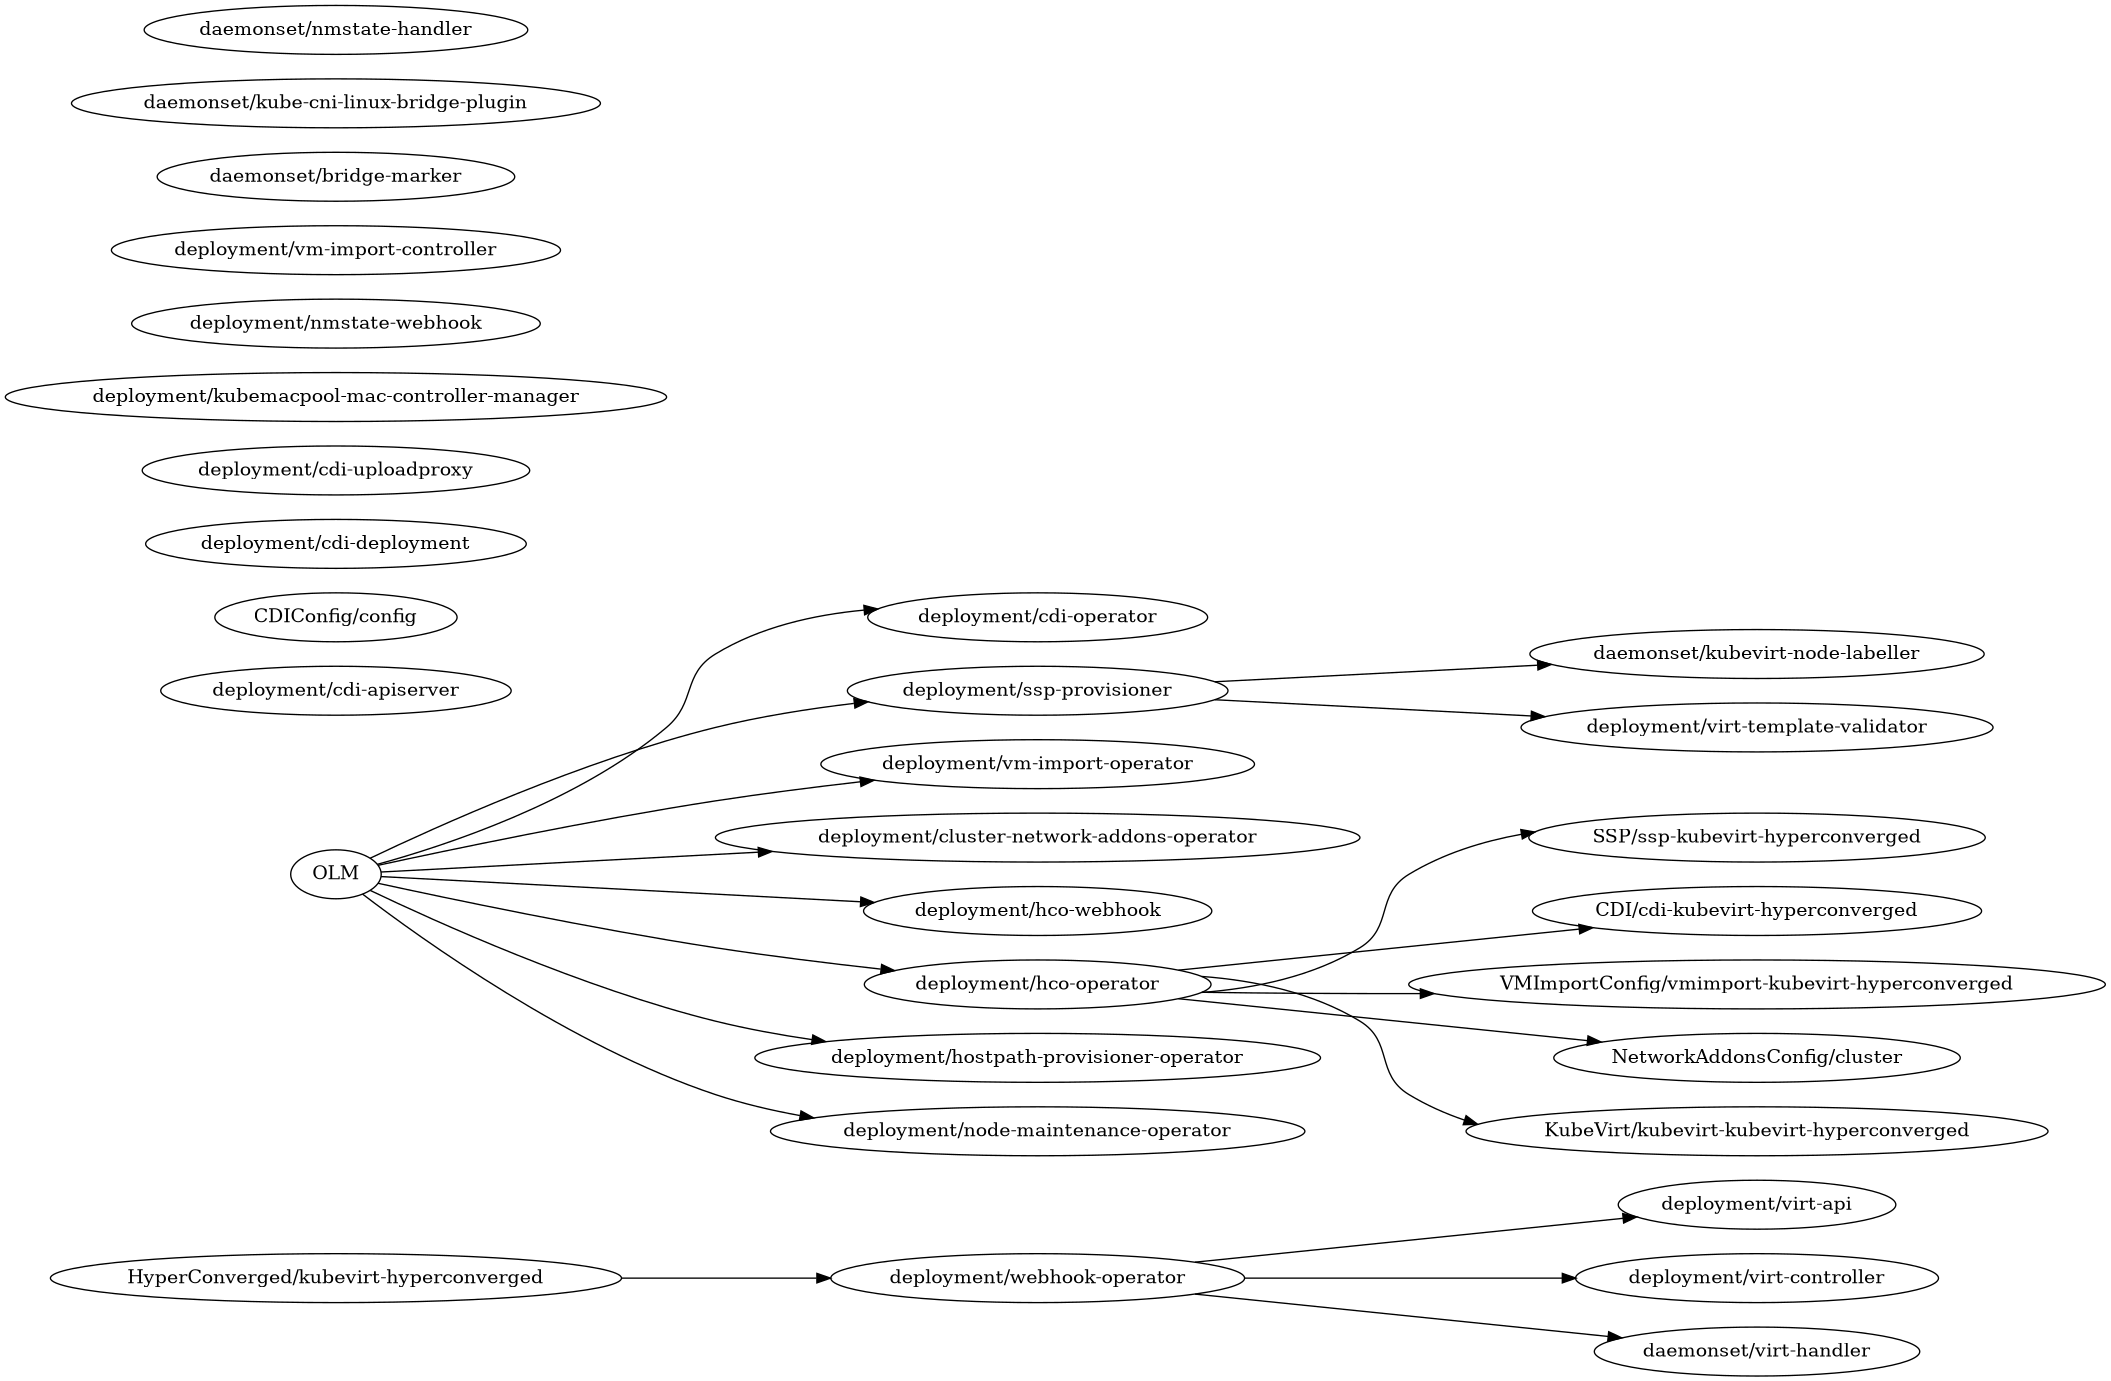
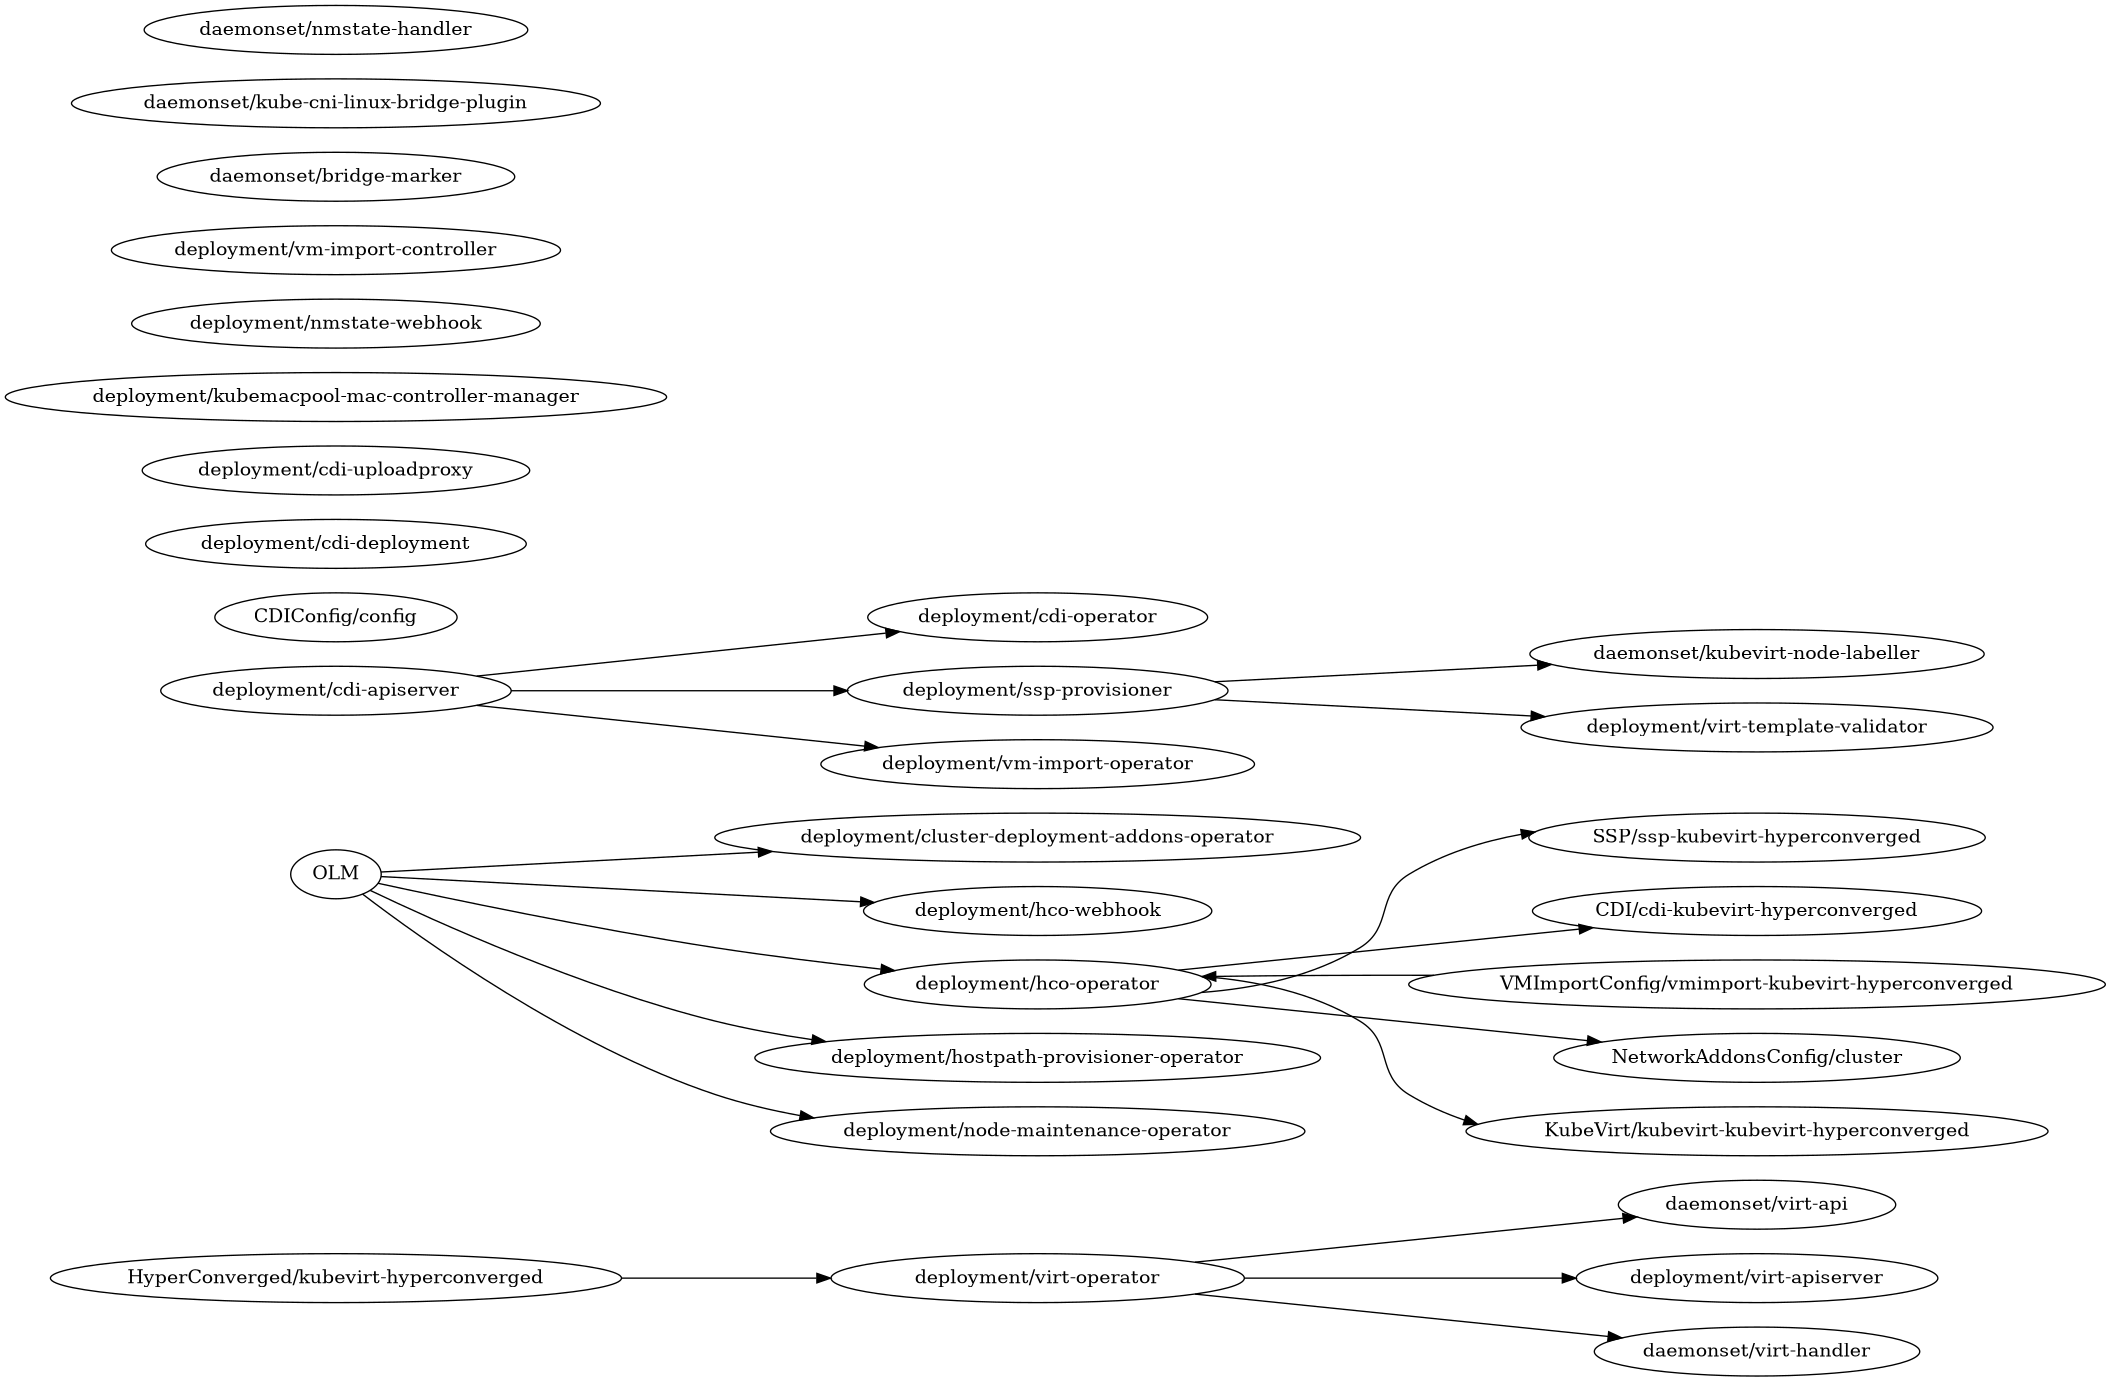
(659, 733) -> (681, 655)
(594, 765) -> (672, 691)
(618, 817) -> (671, 726)
(1038, 838) -> (1038, 838)
(1322, 993) -> (1325, 975)
(1757, 1205) -> (1757, 1205)
(1038, 1278) -> (1038, 1278)
(1757, 1278) -> (1757, 1278)
